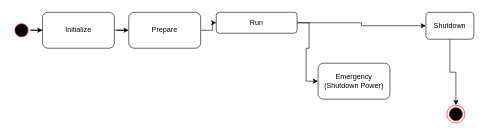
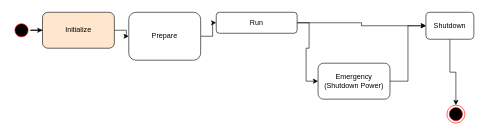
(78, 30) -> (78, 30)
(165, 30) -> (165, 36)
none -> (408, 63)
